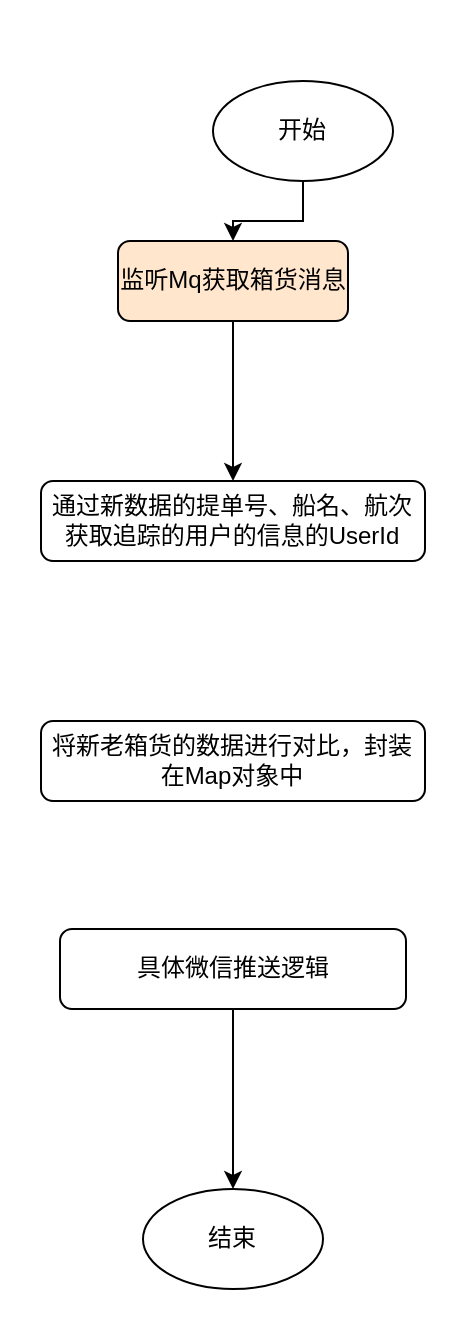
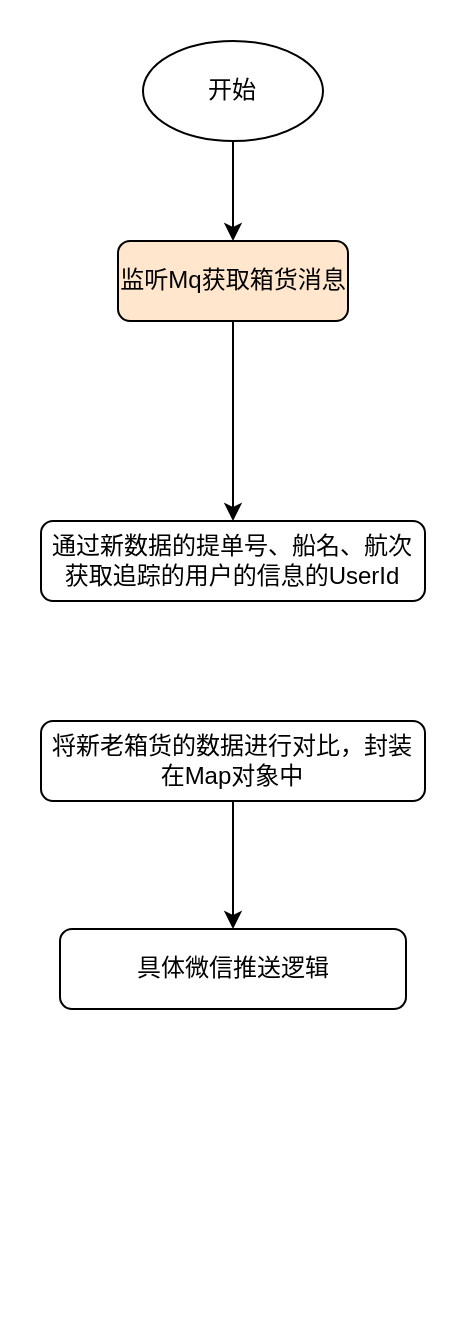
(303, 131) -> (233, 91)
(233, 521) -> (233, 561)
none -> (233, 858)
(233, 1092) -> none
(233, 1239) -> none
